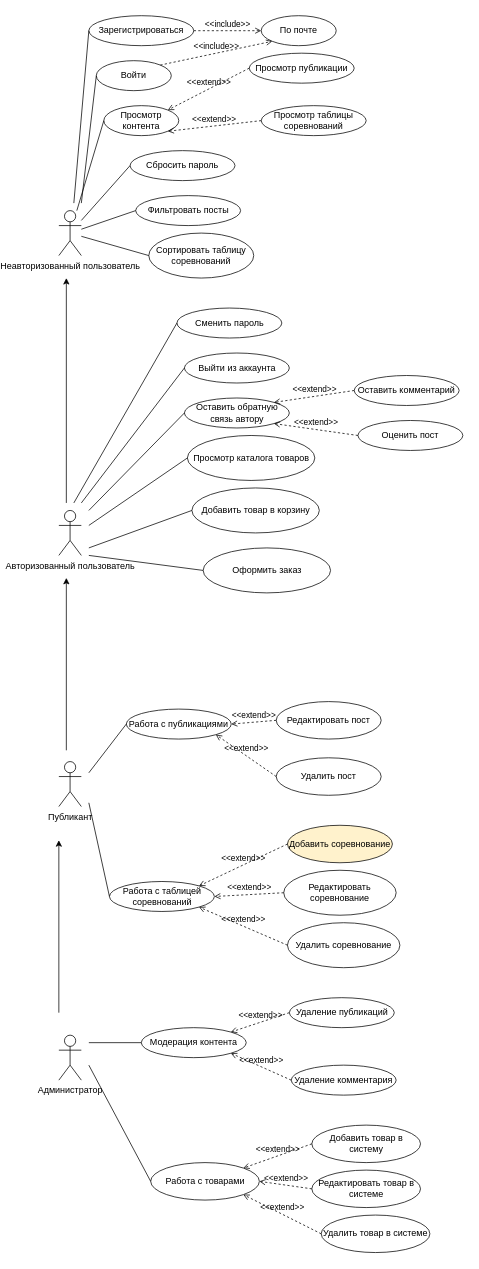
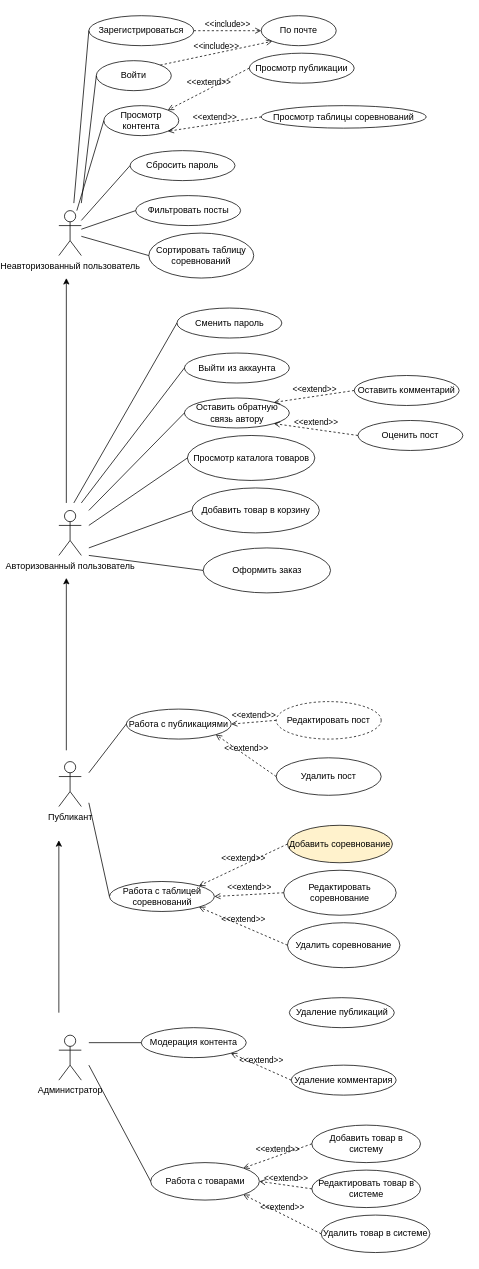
(314, 120) -> (344, 117)
(329, 720) -> (329, 720)
(261, 1022) -> none
